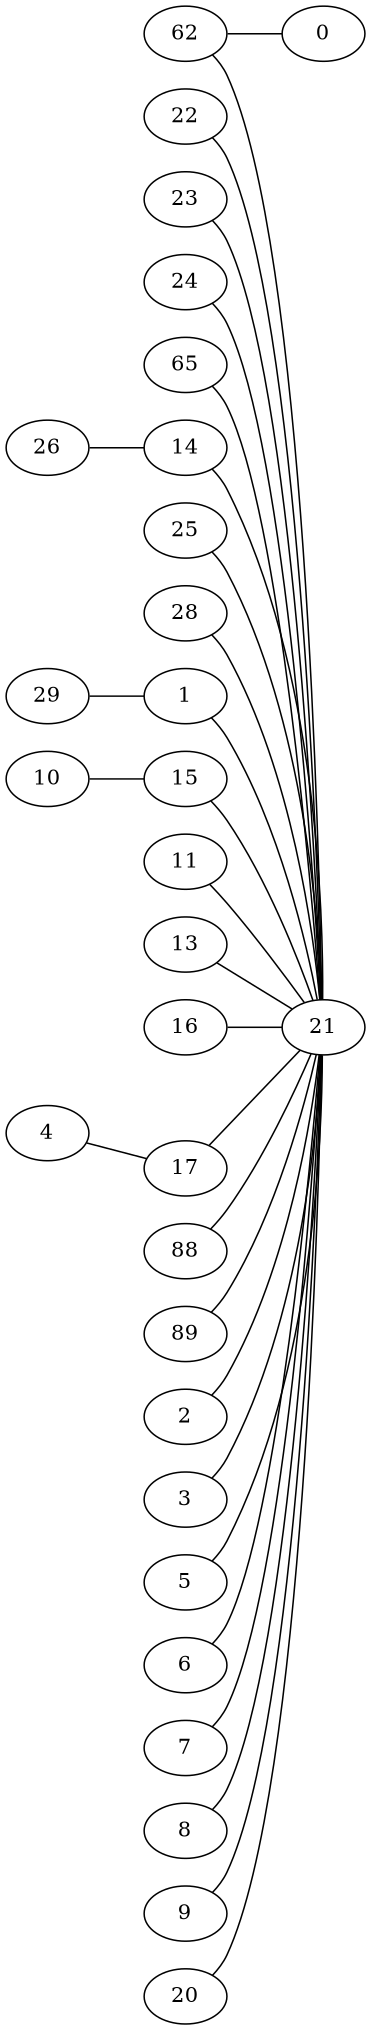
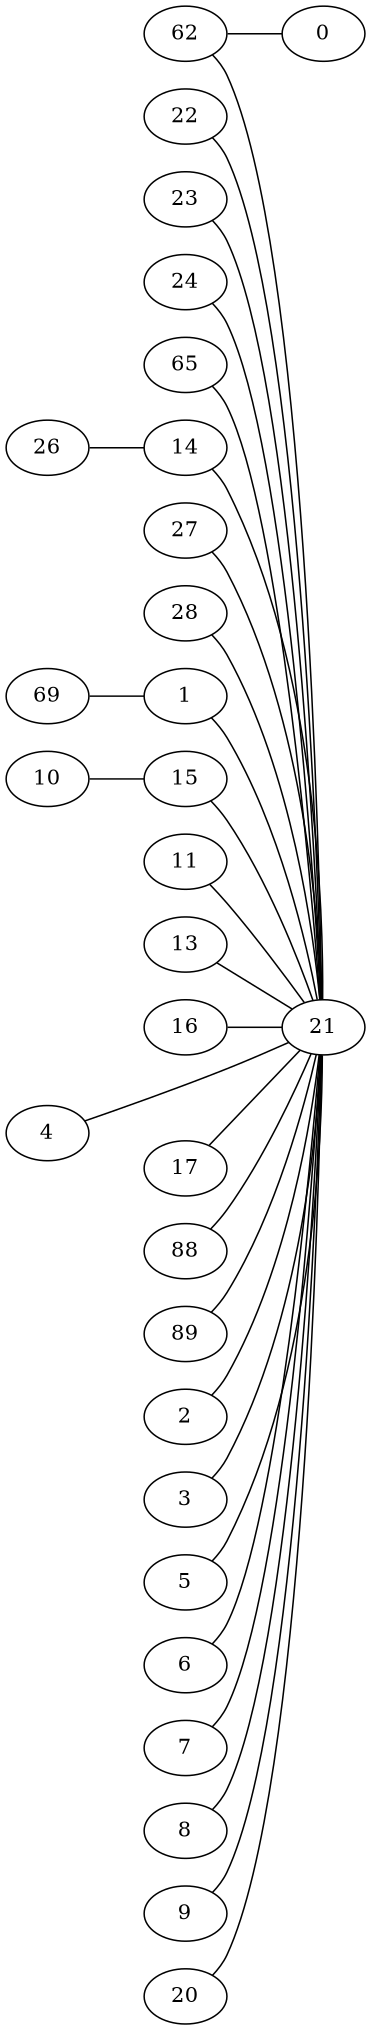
(186, 531) -> (186, 531)
(48, 696) -> (48, 696)
(117, 1151) -> (188, 1084)
